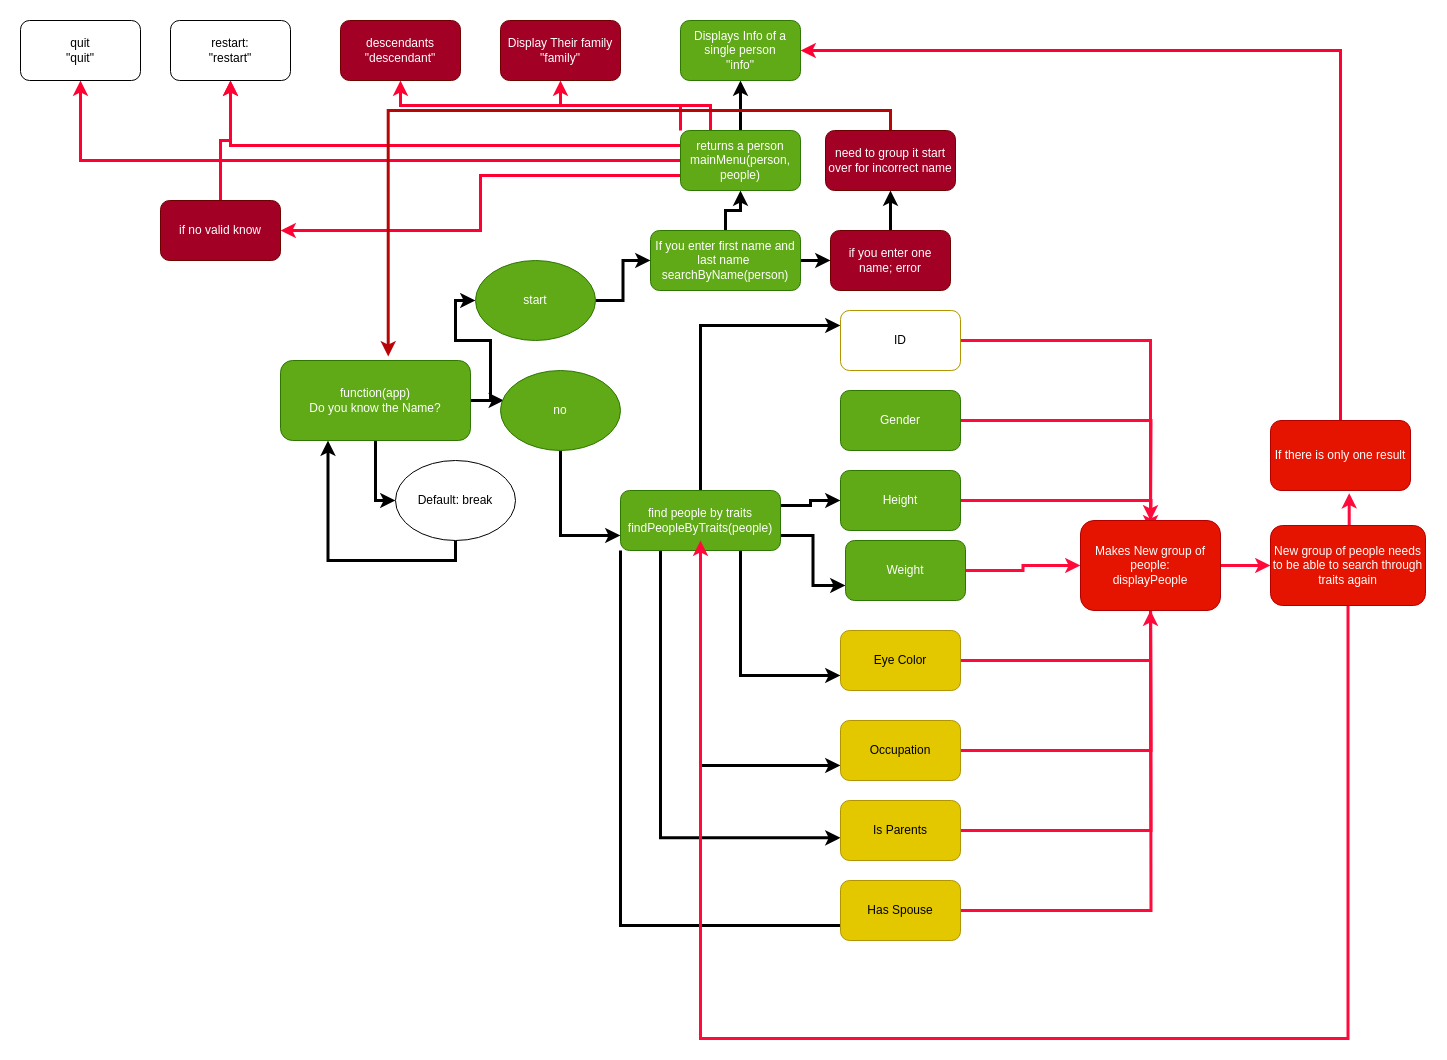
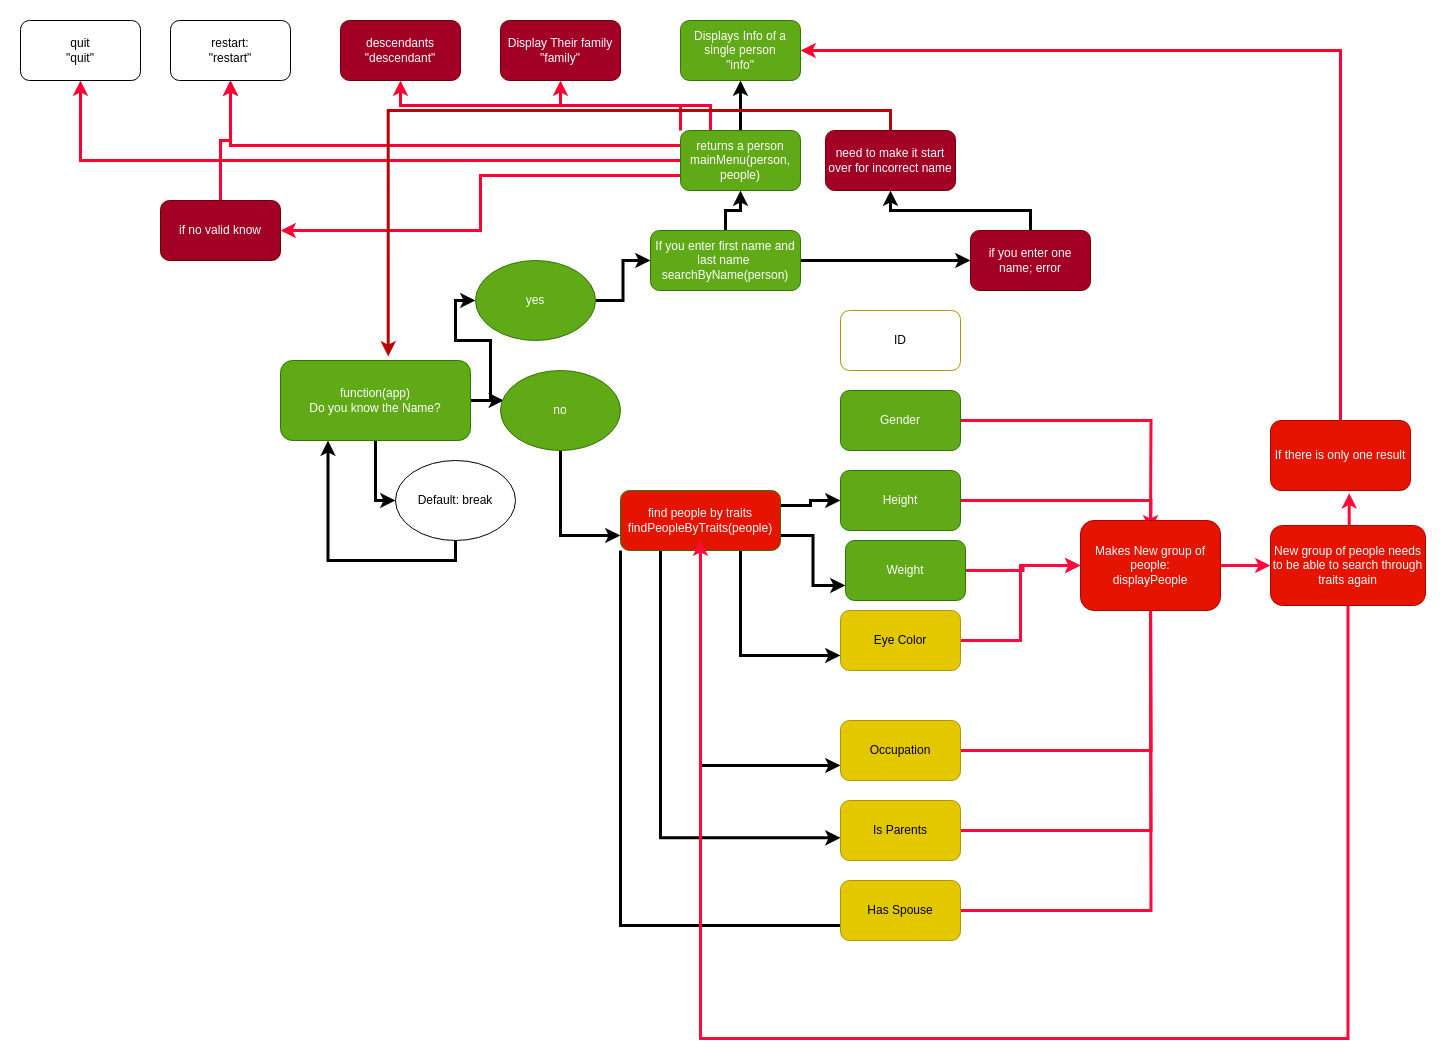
(891, 161) -> (891, 161)
(891, 261) -> (1031, 261)
(536, 301) -> (536, 301)
(1094, 341) -> none
(701, 344) -> none
(701, 521) -> (701, 521)
(901, 661) -> (901, 641)
